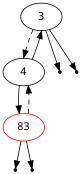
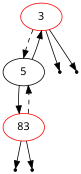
(41, 17) -> (41, 17)
(24, 72) -> (24, 72)
